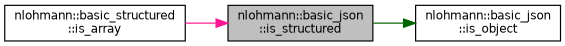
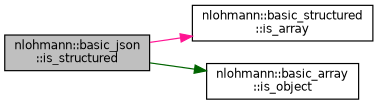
(201, 23) -> (165, 40)
(488, 23) -> (283, 81)
